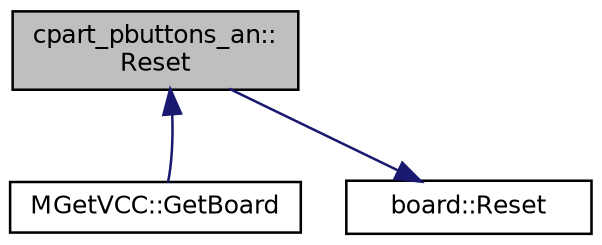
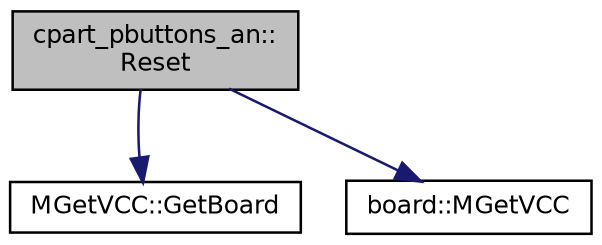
(172, 149) -> (138, 123)
(469, 207) -> (469, 207)
